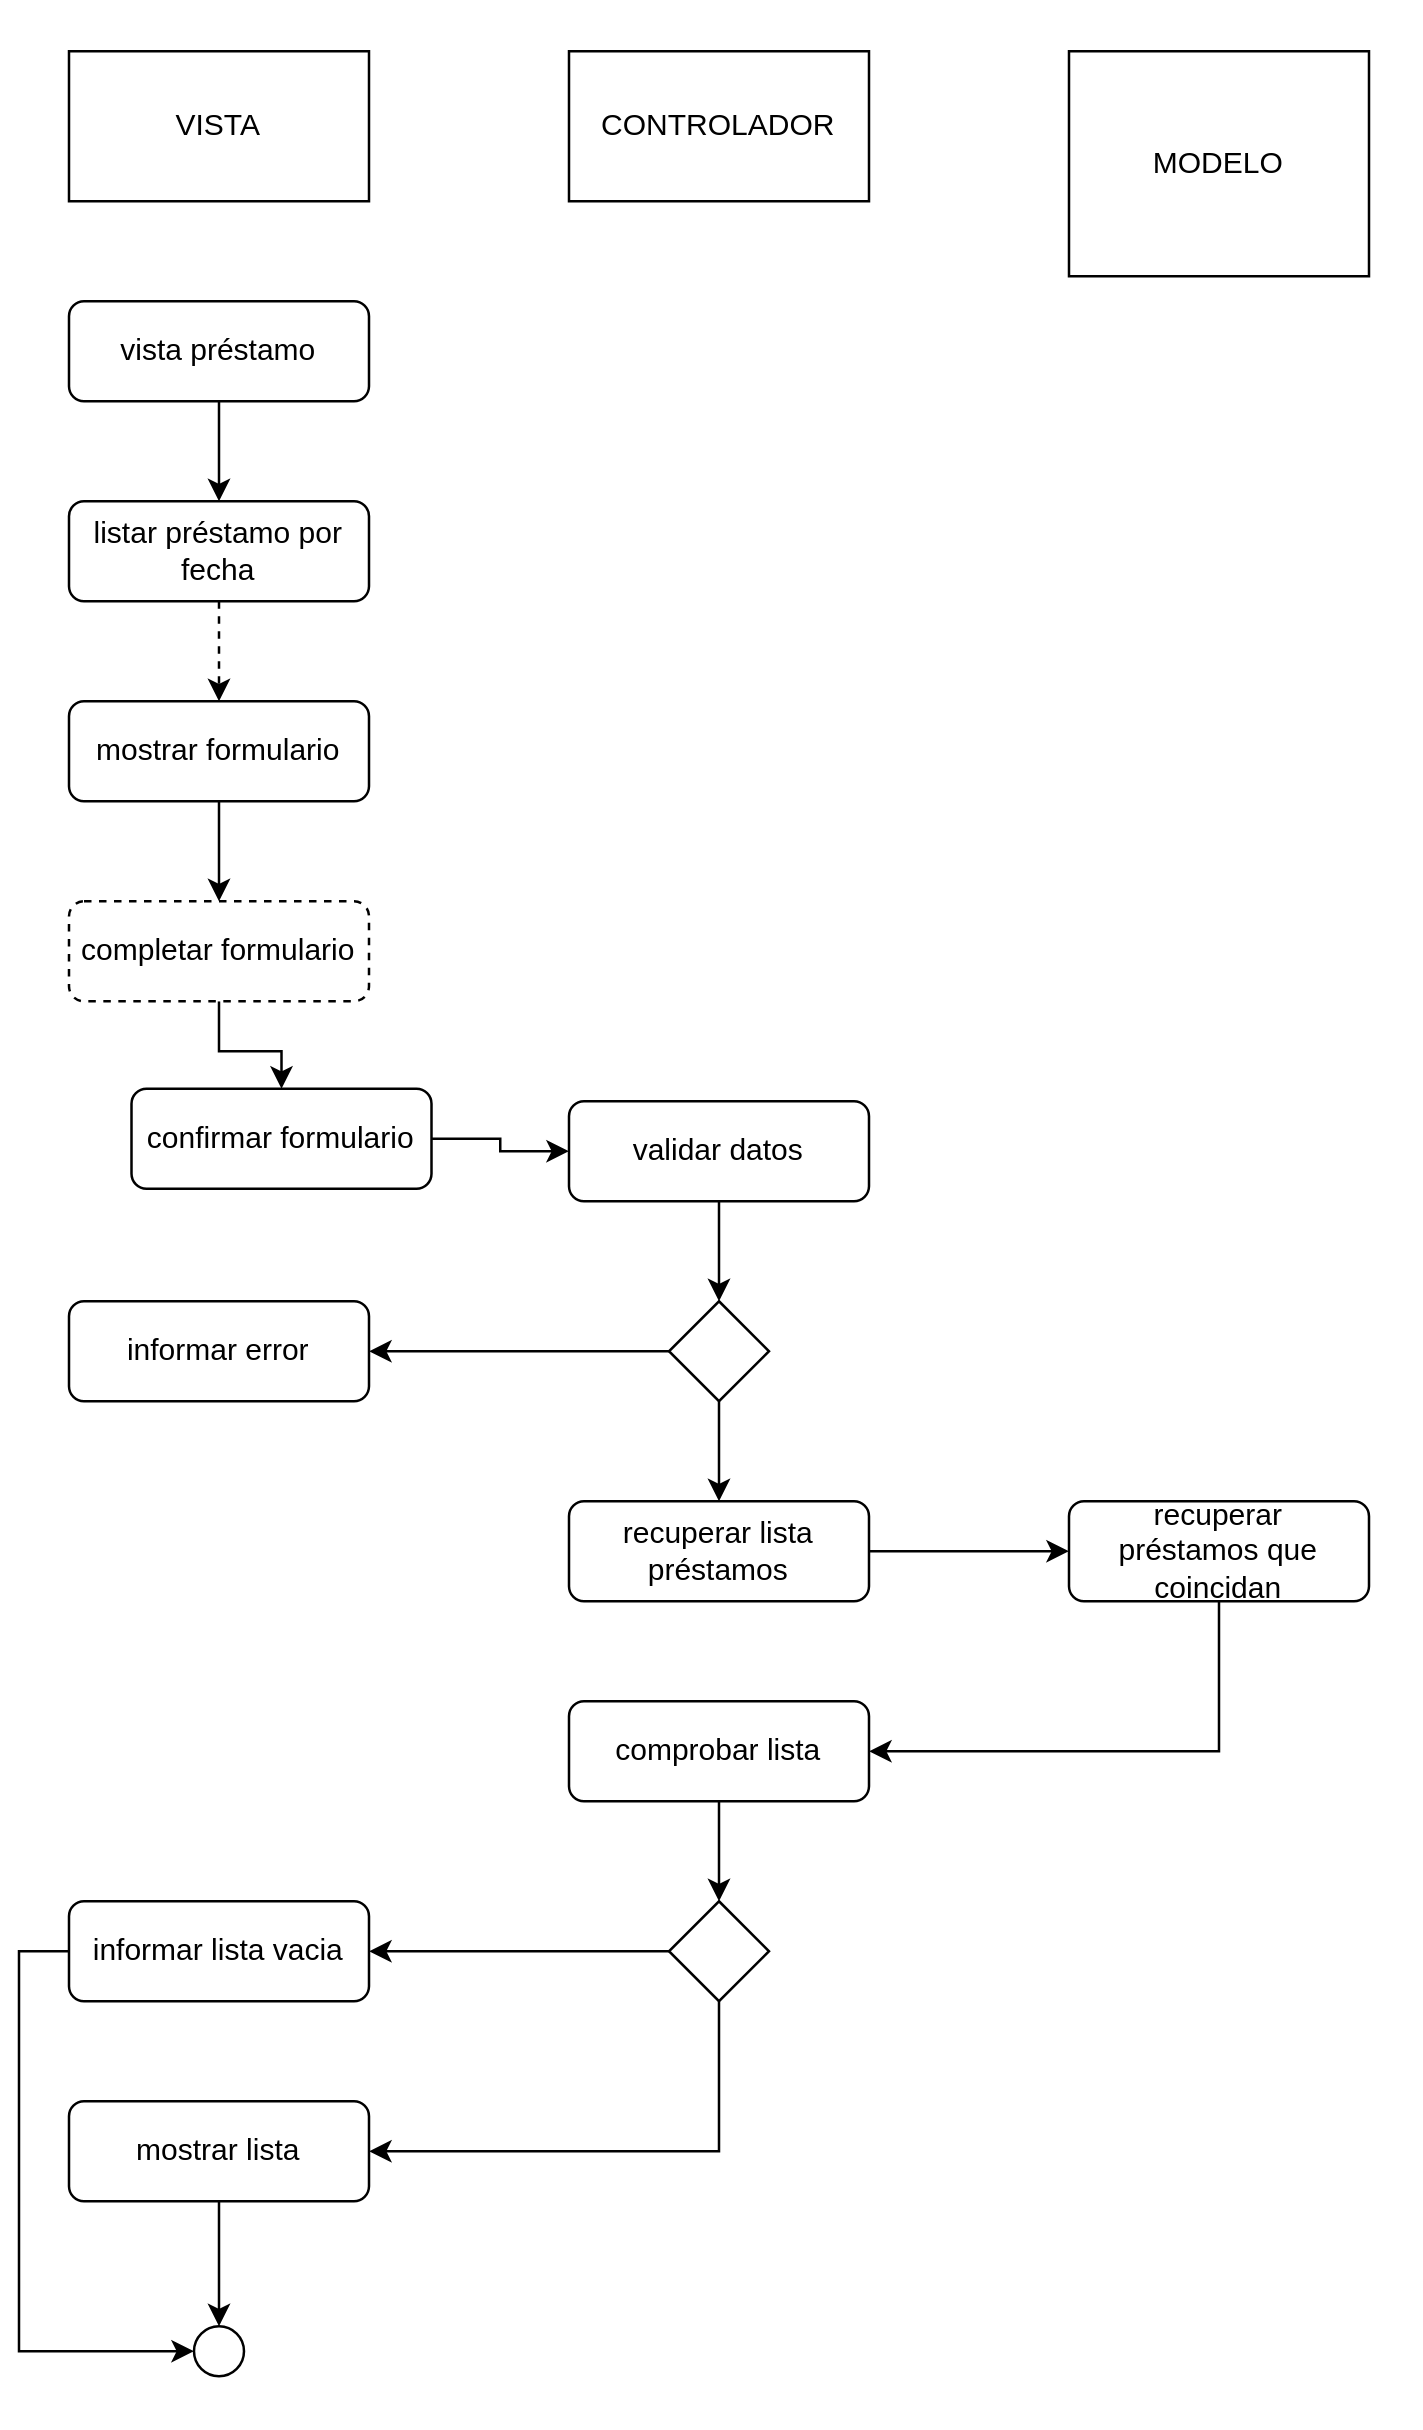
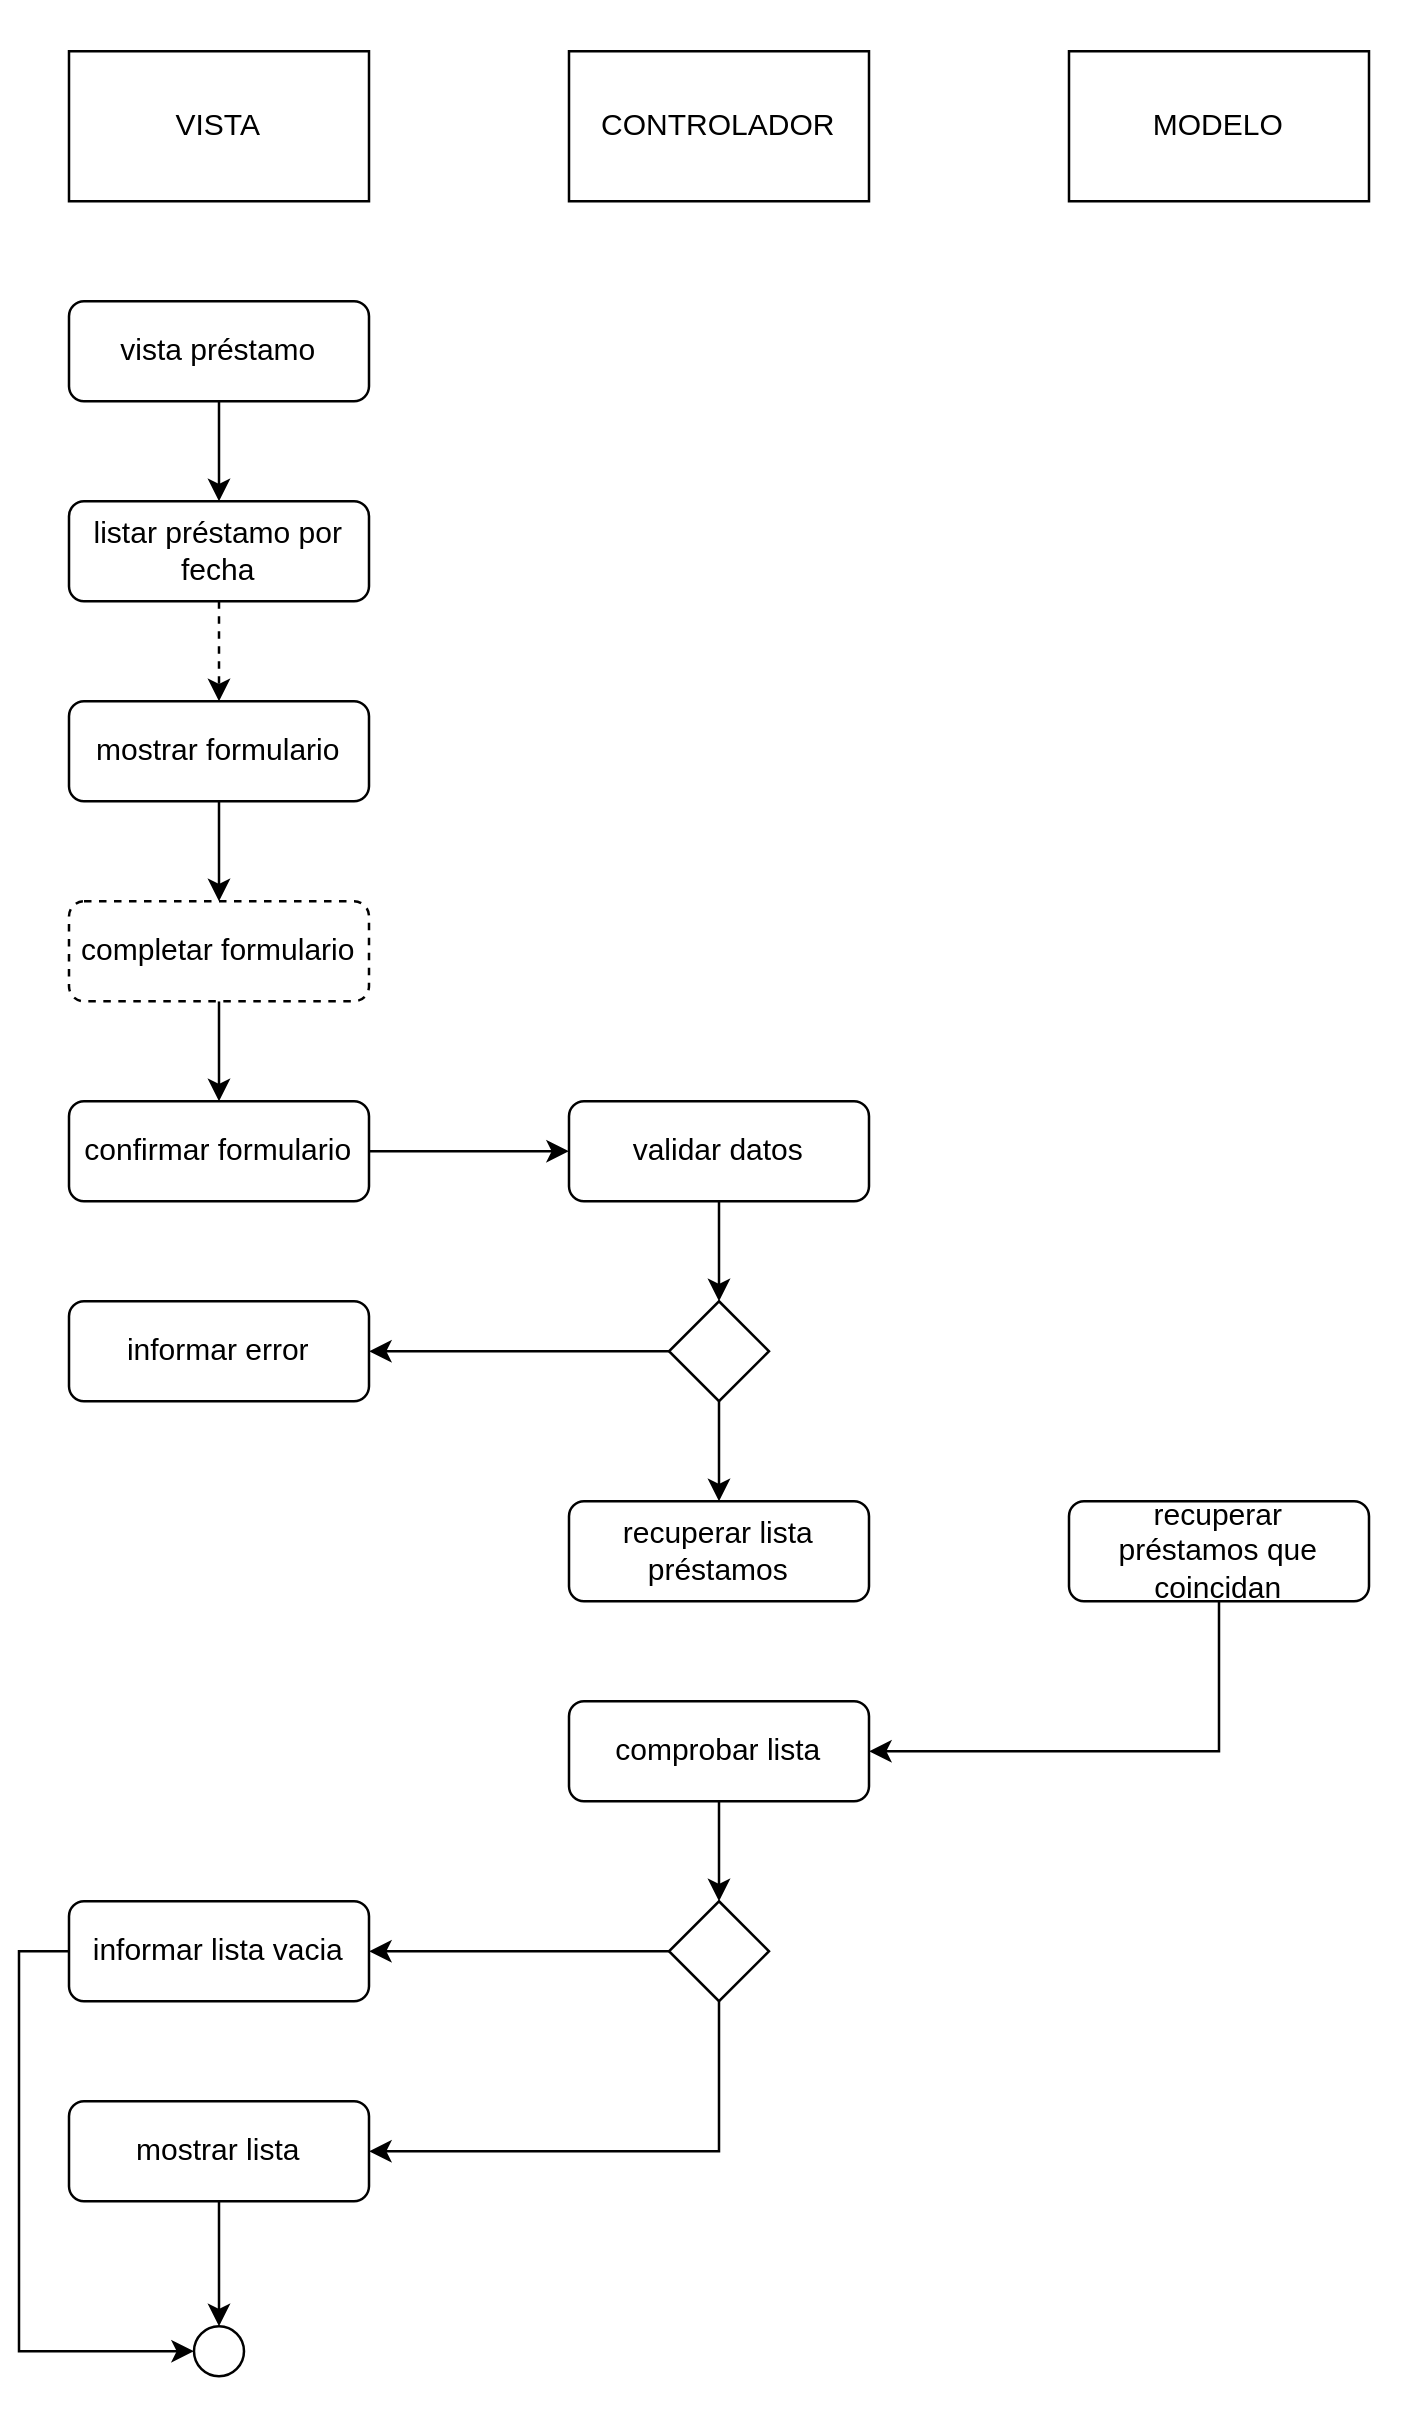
(1219, 164) -> (1219, 126)
(281, 1139) -> (219, 1151)
(961, 1551) -> none
